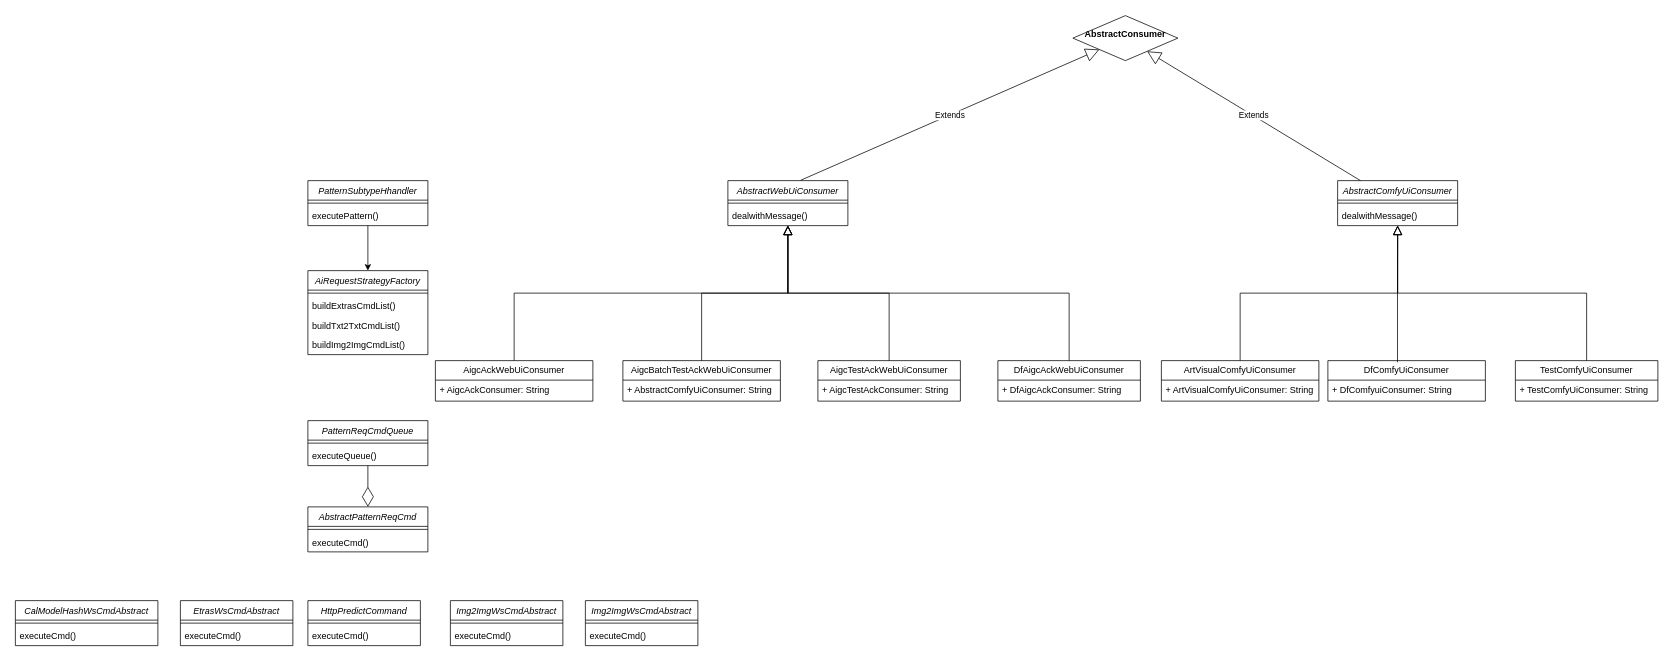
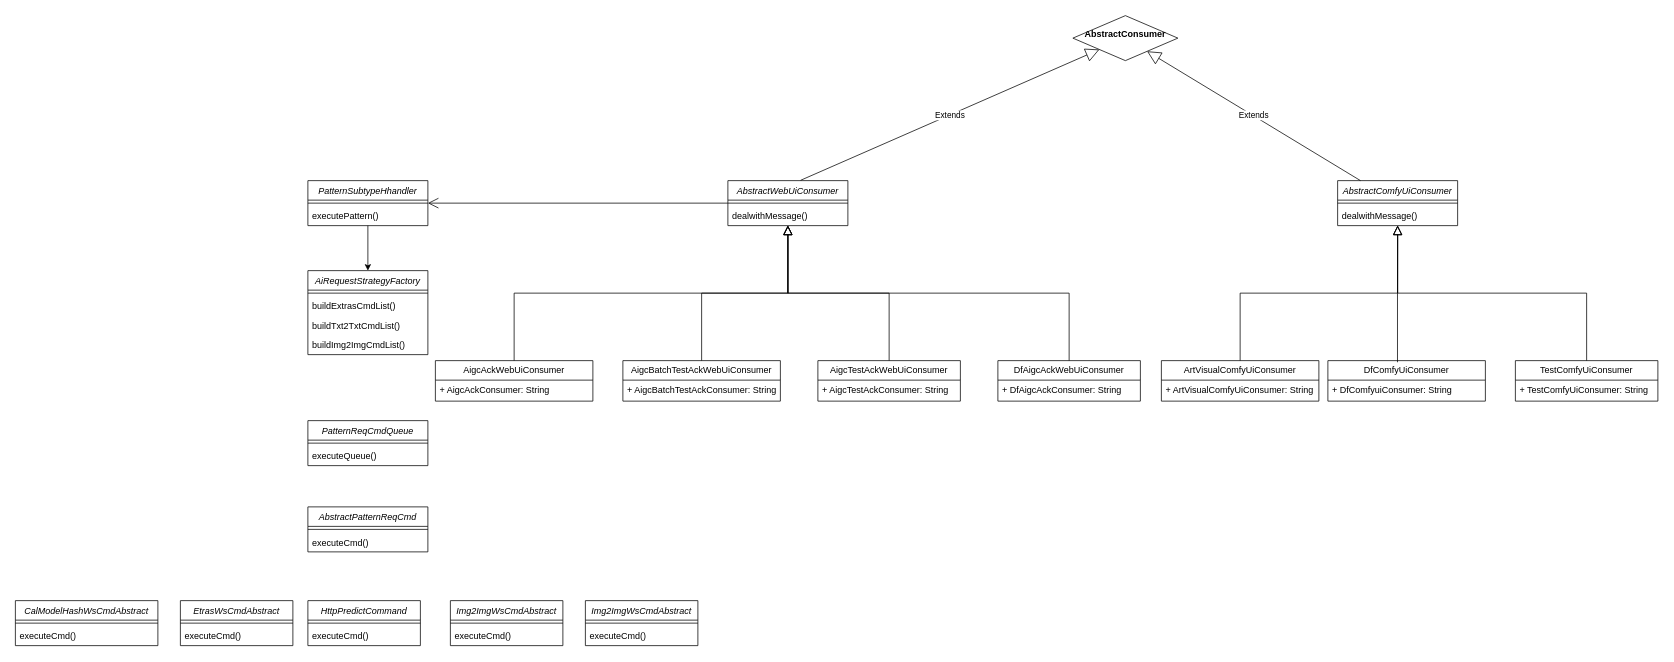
none -> (578, 203)
(702, 396) -> (702, 396)
(368, 477) -> none
